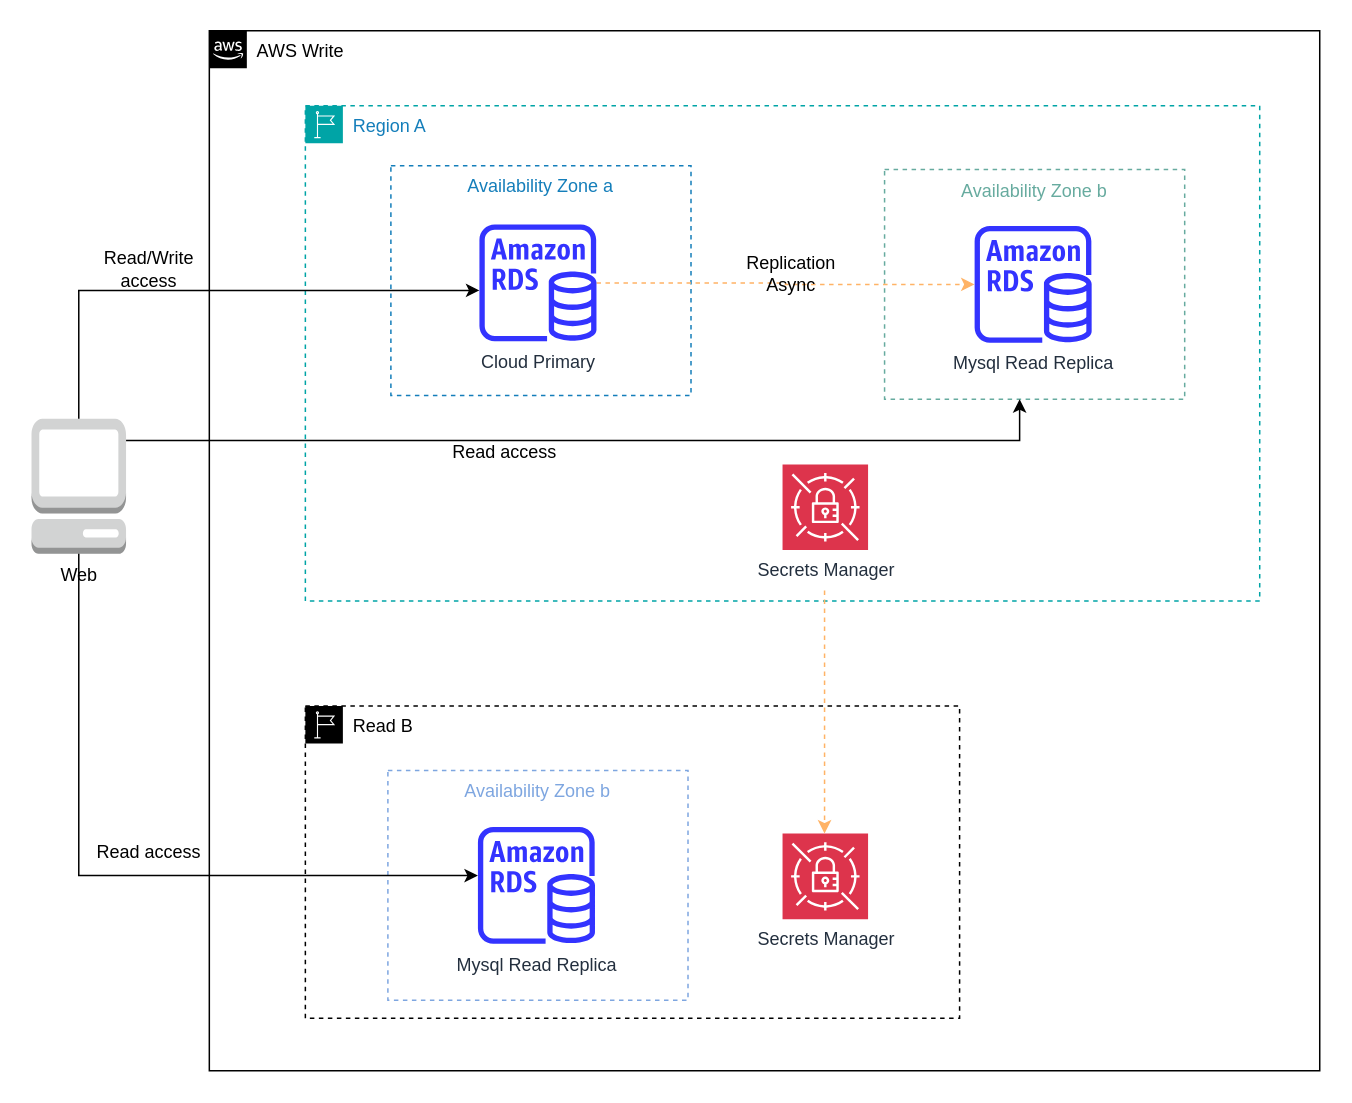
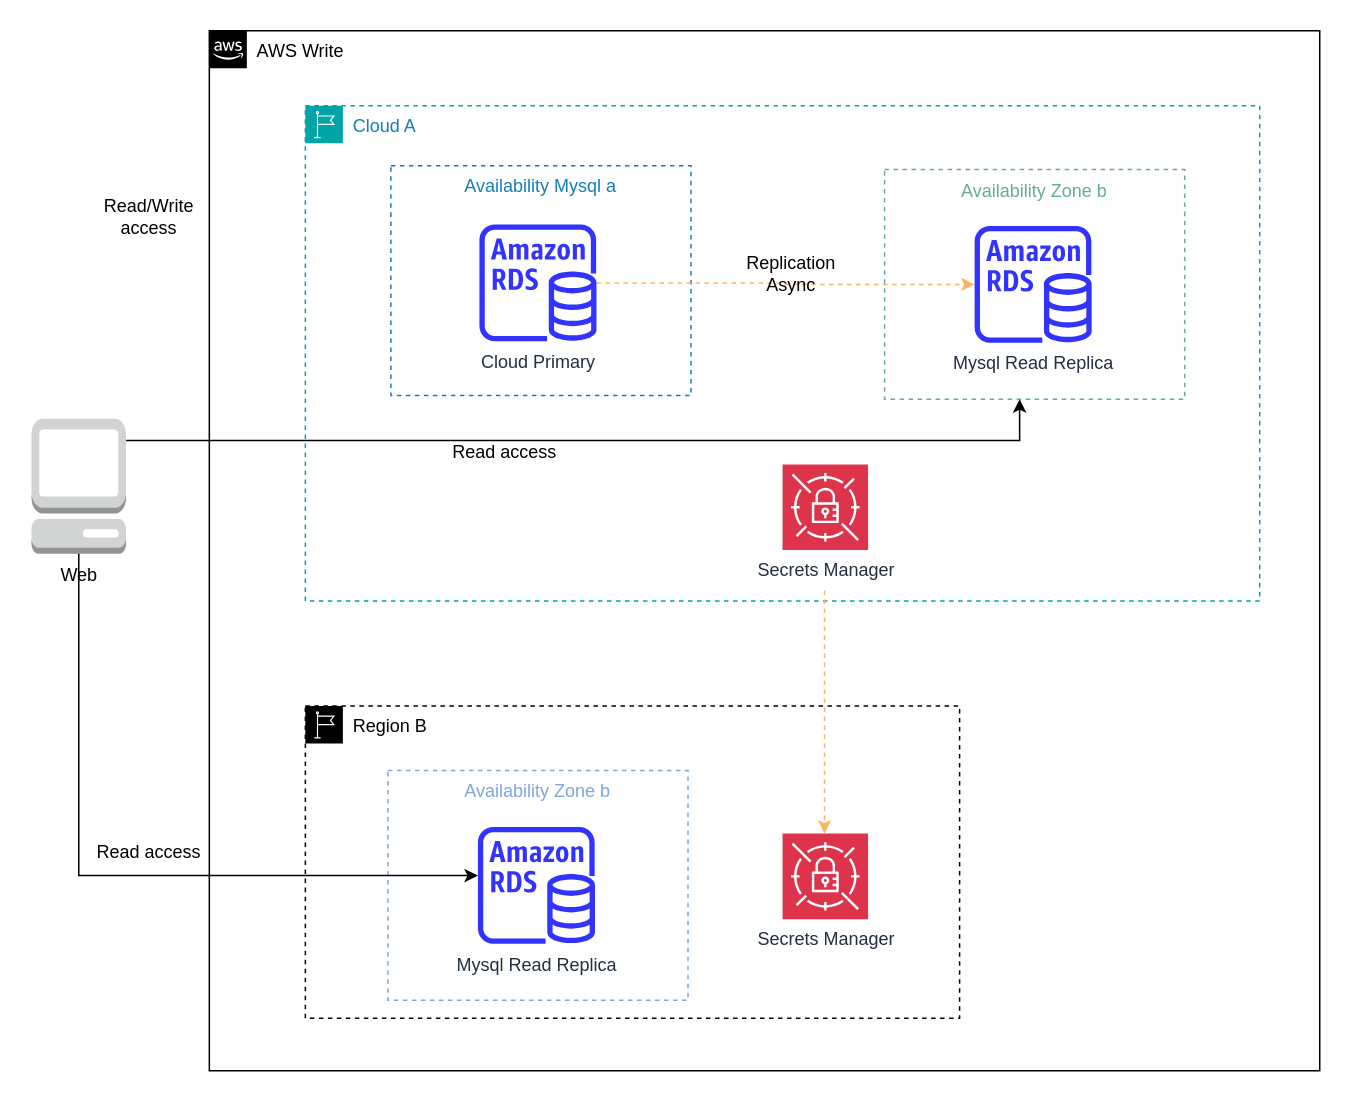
(389, 127) -> (384, 127)
(541, 187) -> (541, 187)
(149, 269) -> (149, 217)
(210, 290) -> none
(381, 727) -> (389, 727)
